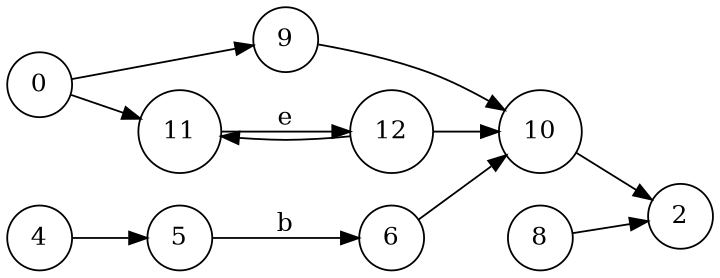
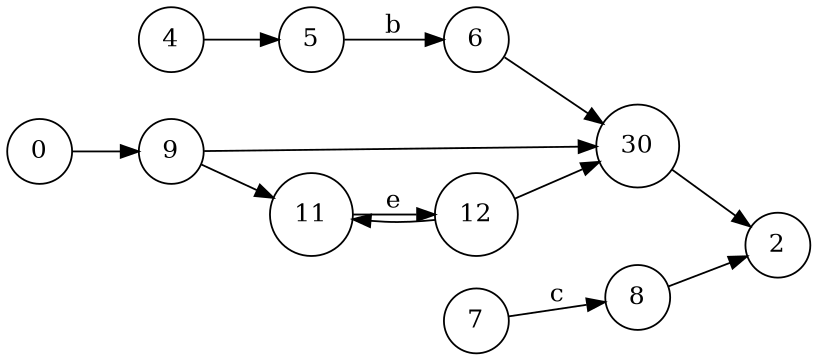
(97, 104) -> (229, 177)
(540, 132) -> (638, 146)
none -> (476, 321)
